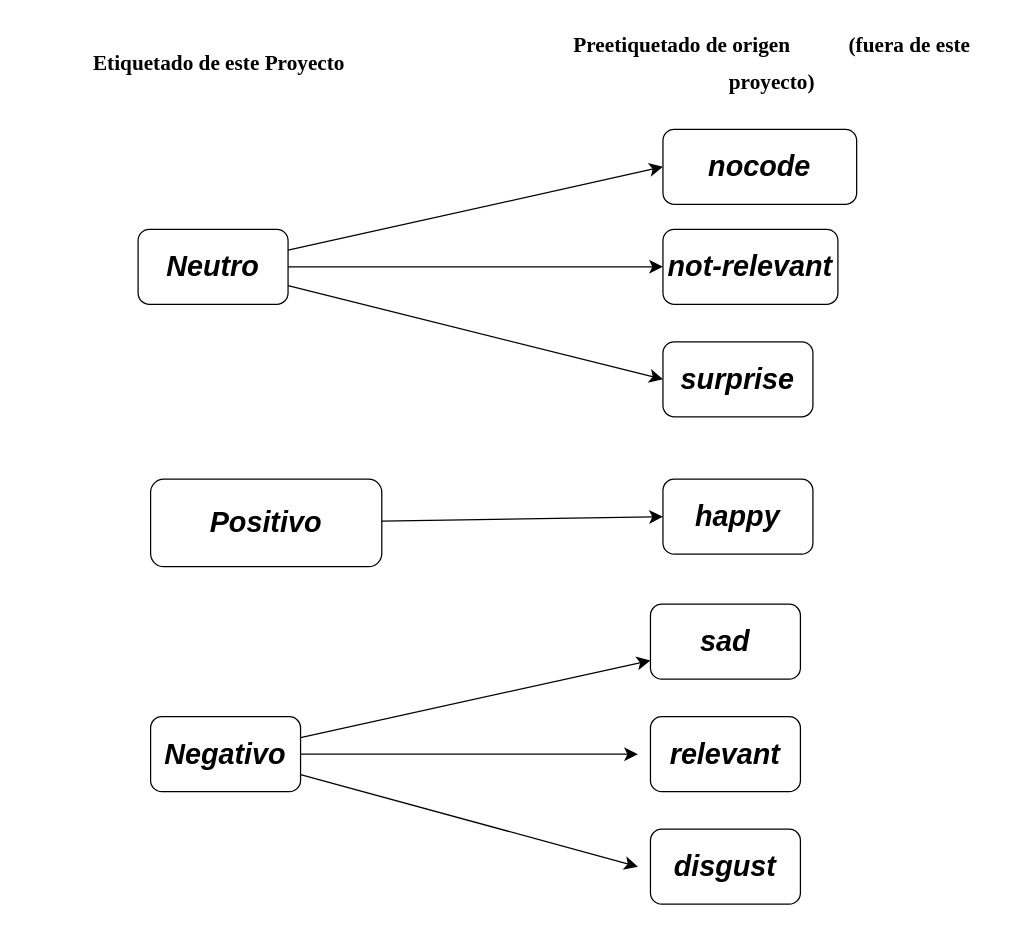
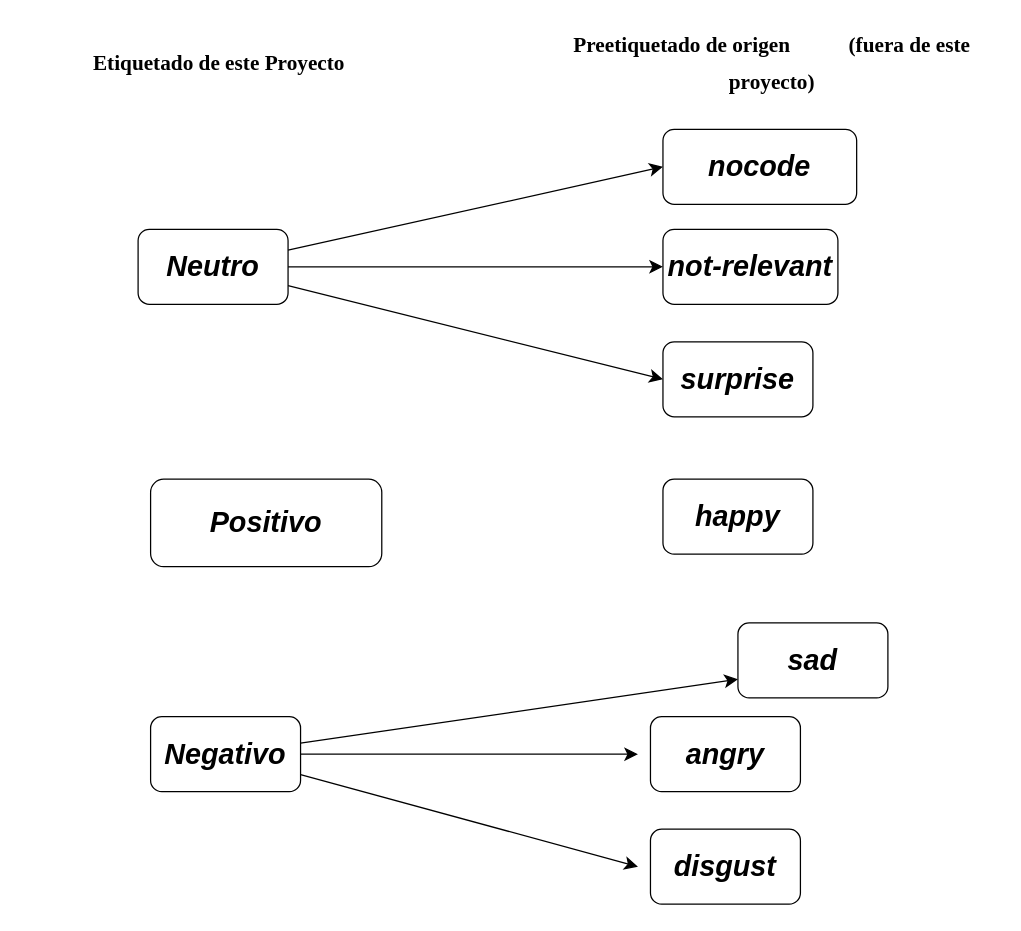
(518, 519) -> none
(726, 642) -> (813, 661)
(726, 754) -> (726, 754)
